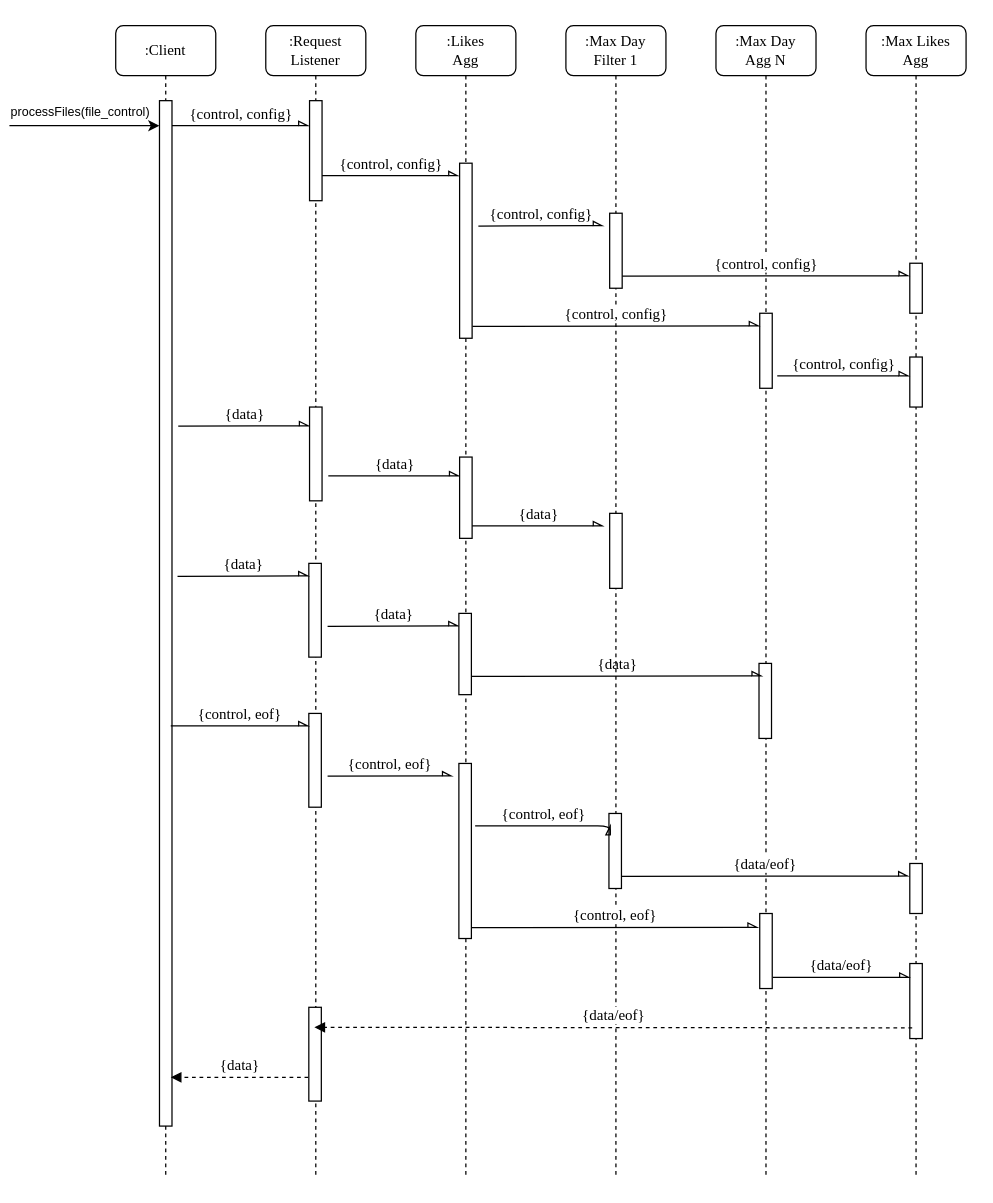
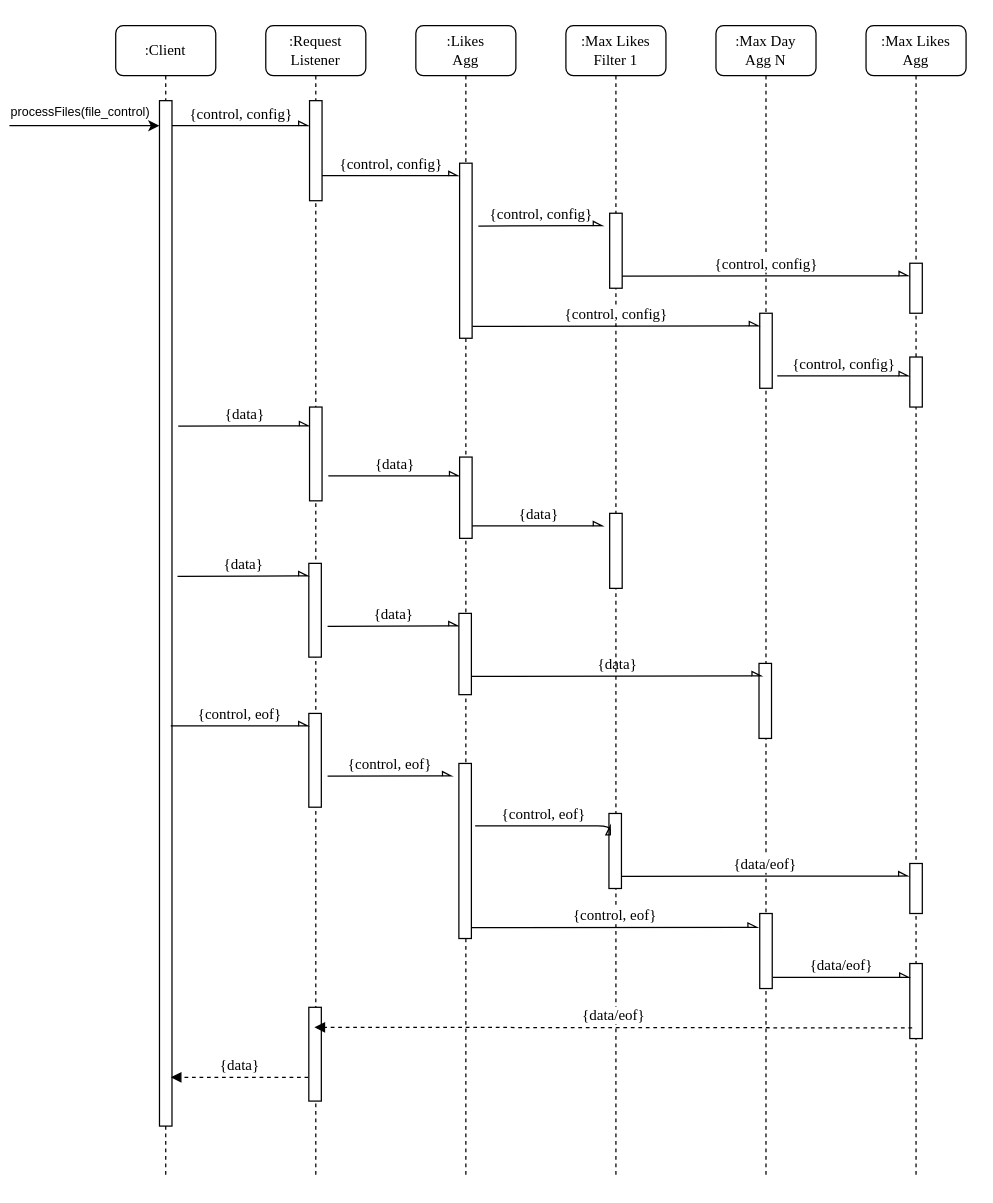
(616, 51) -> (616, 51)
